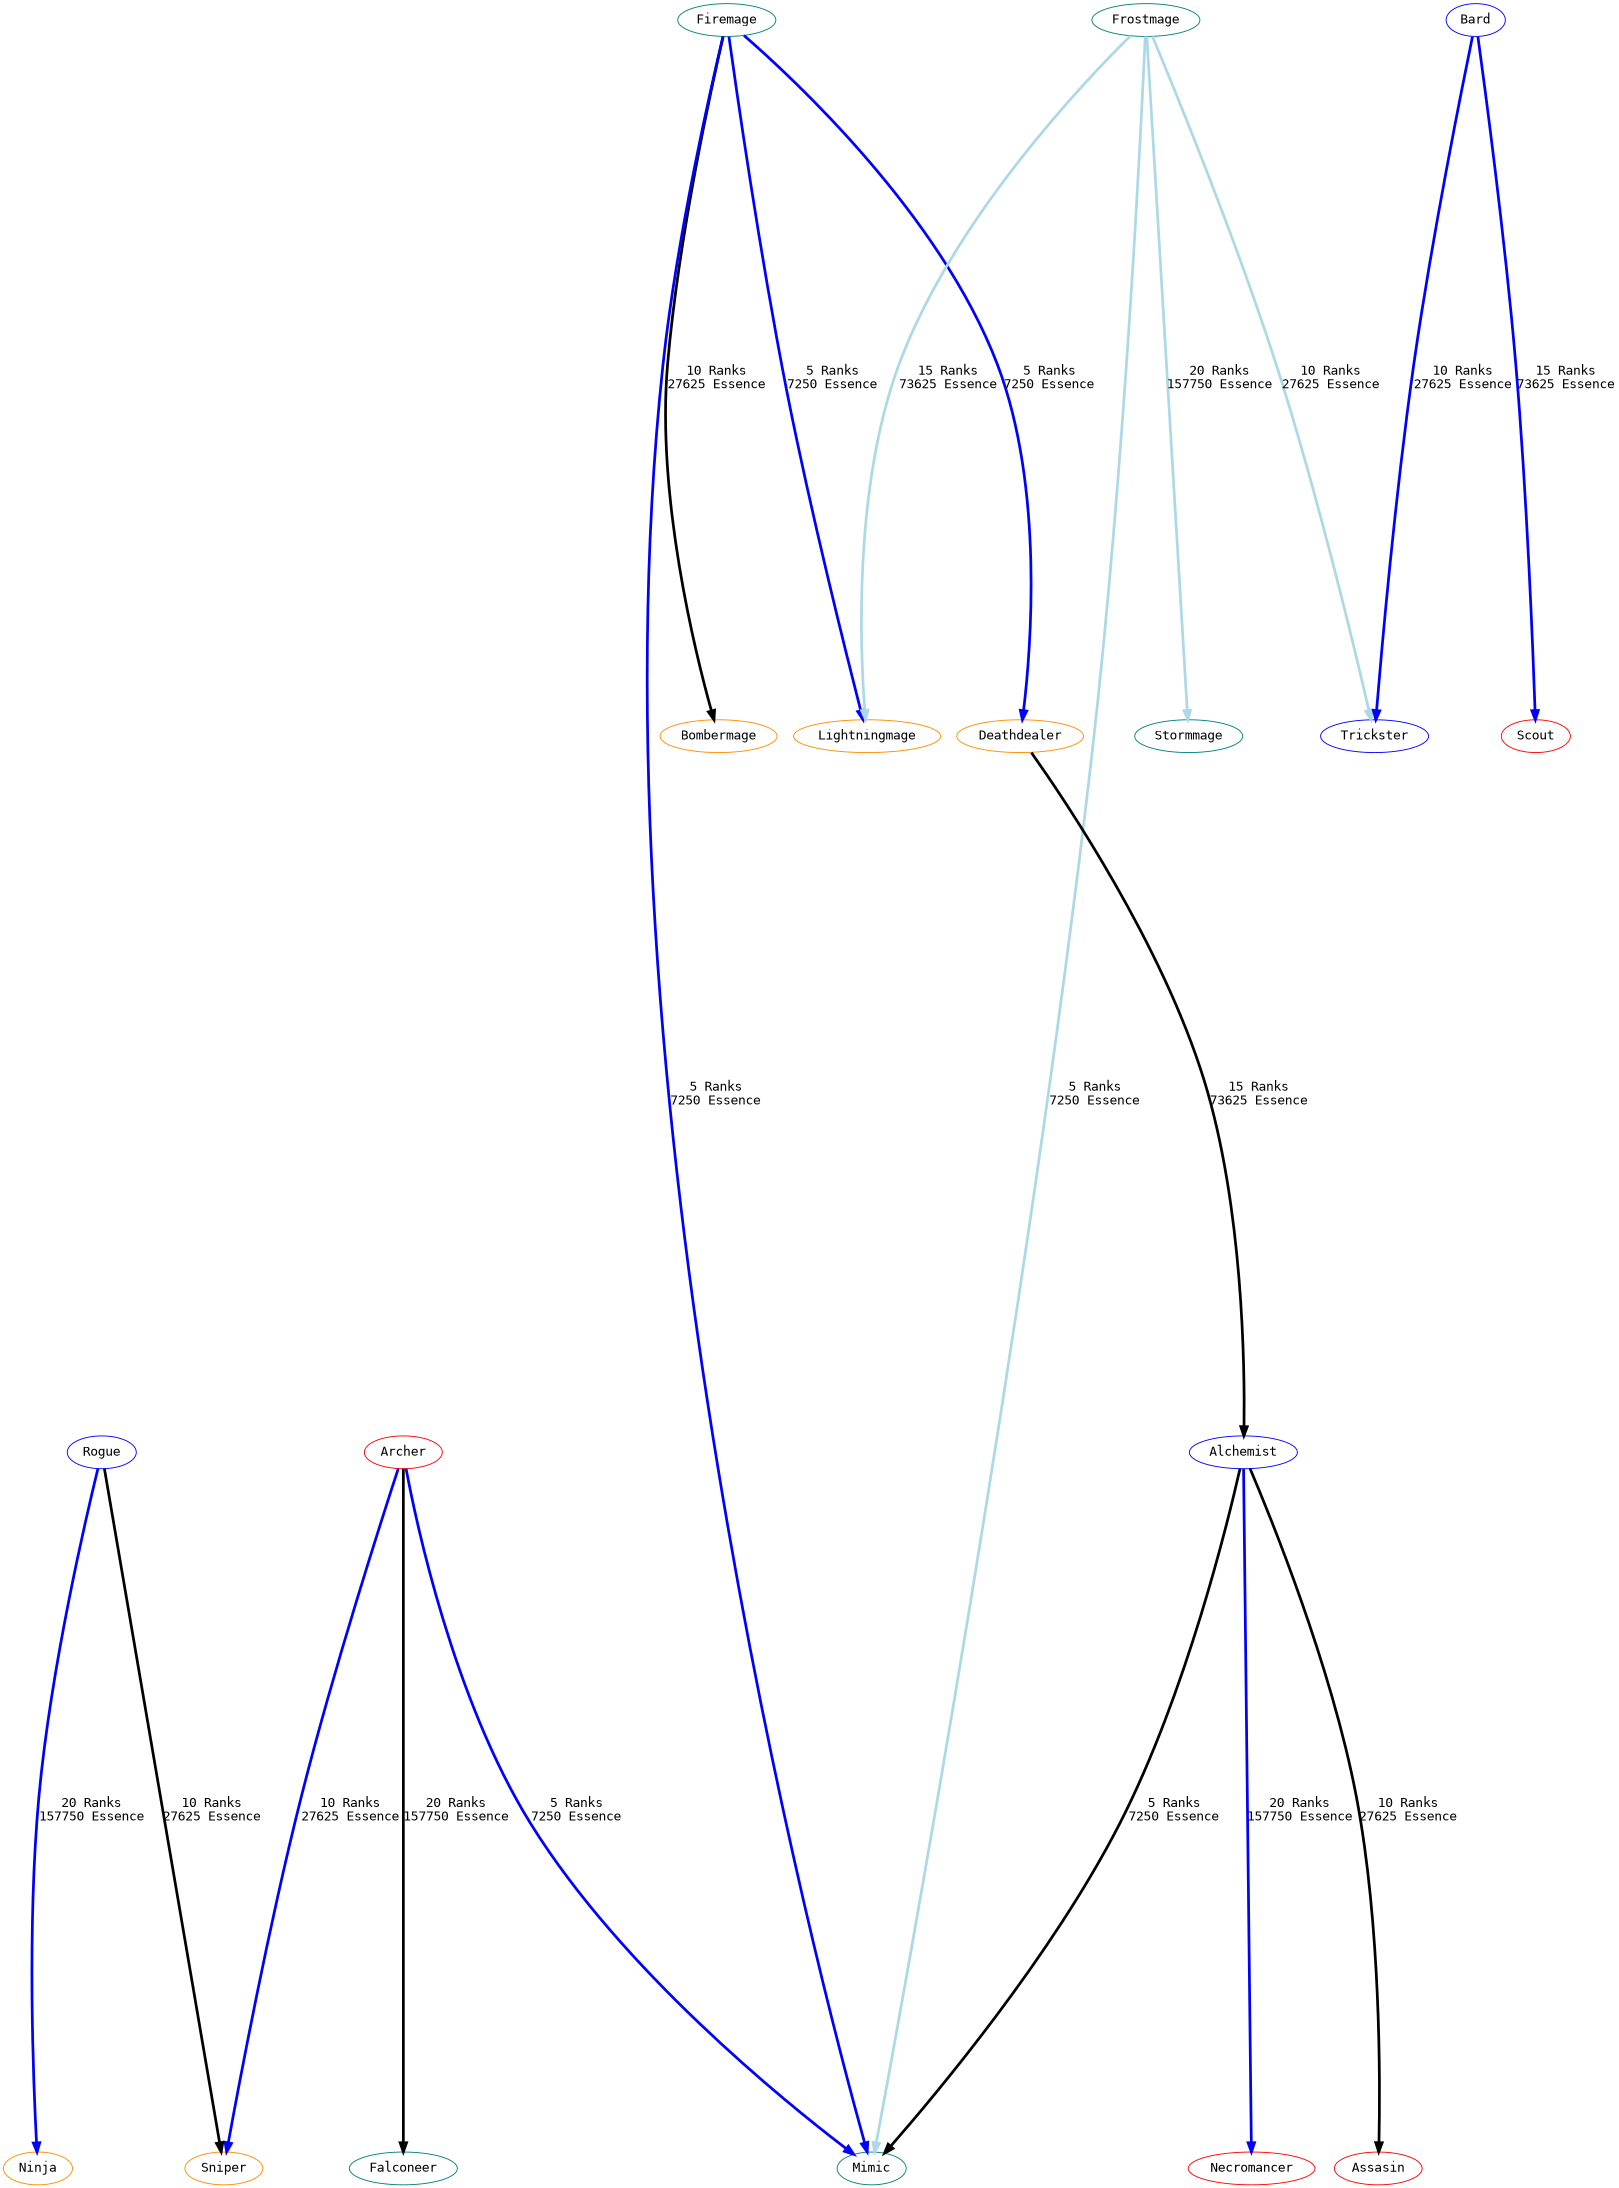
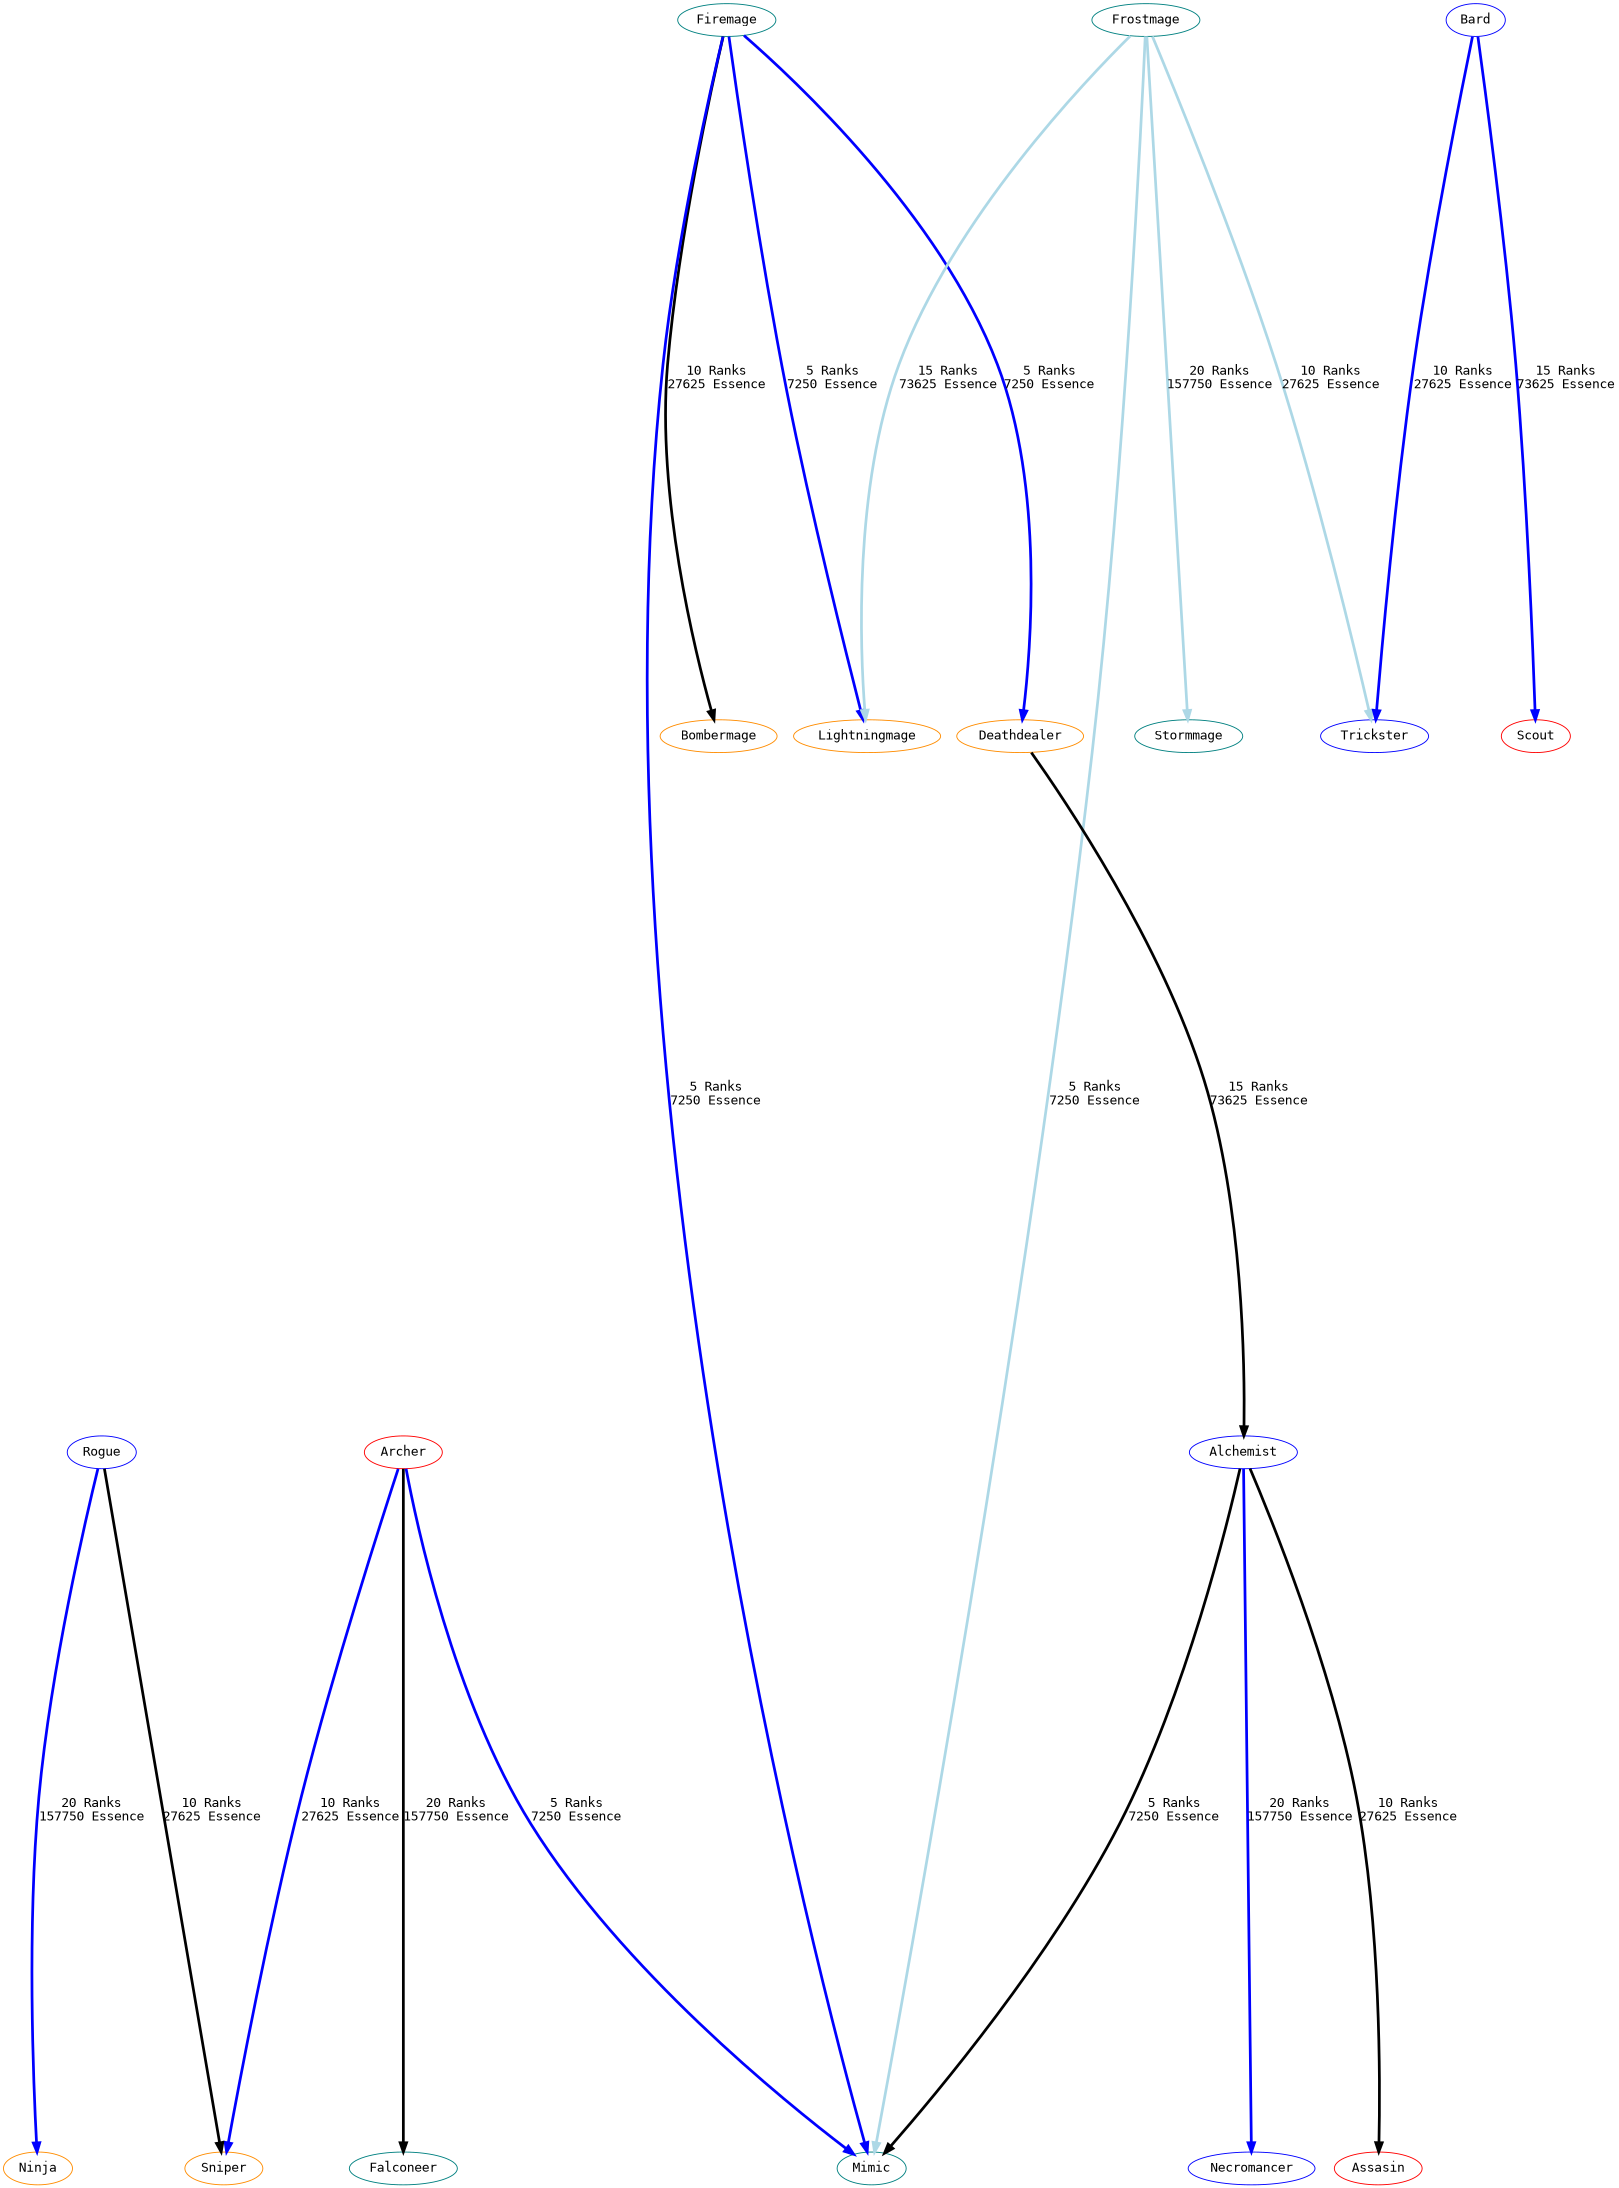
(1252, 2168) -> (1252, 2168)
